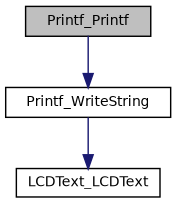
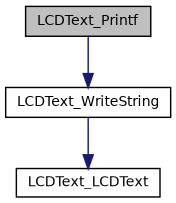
(88, 21) -> (88, 21)
(88, 102) -> (88, 102)
